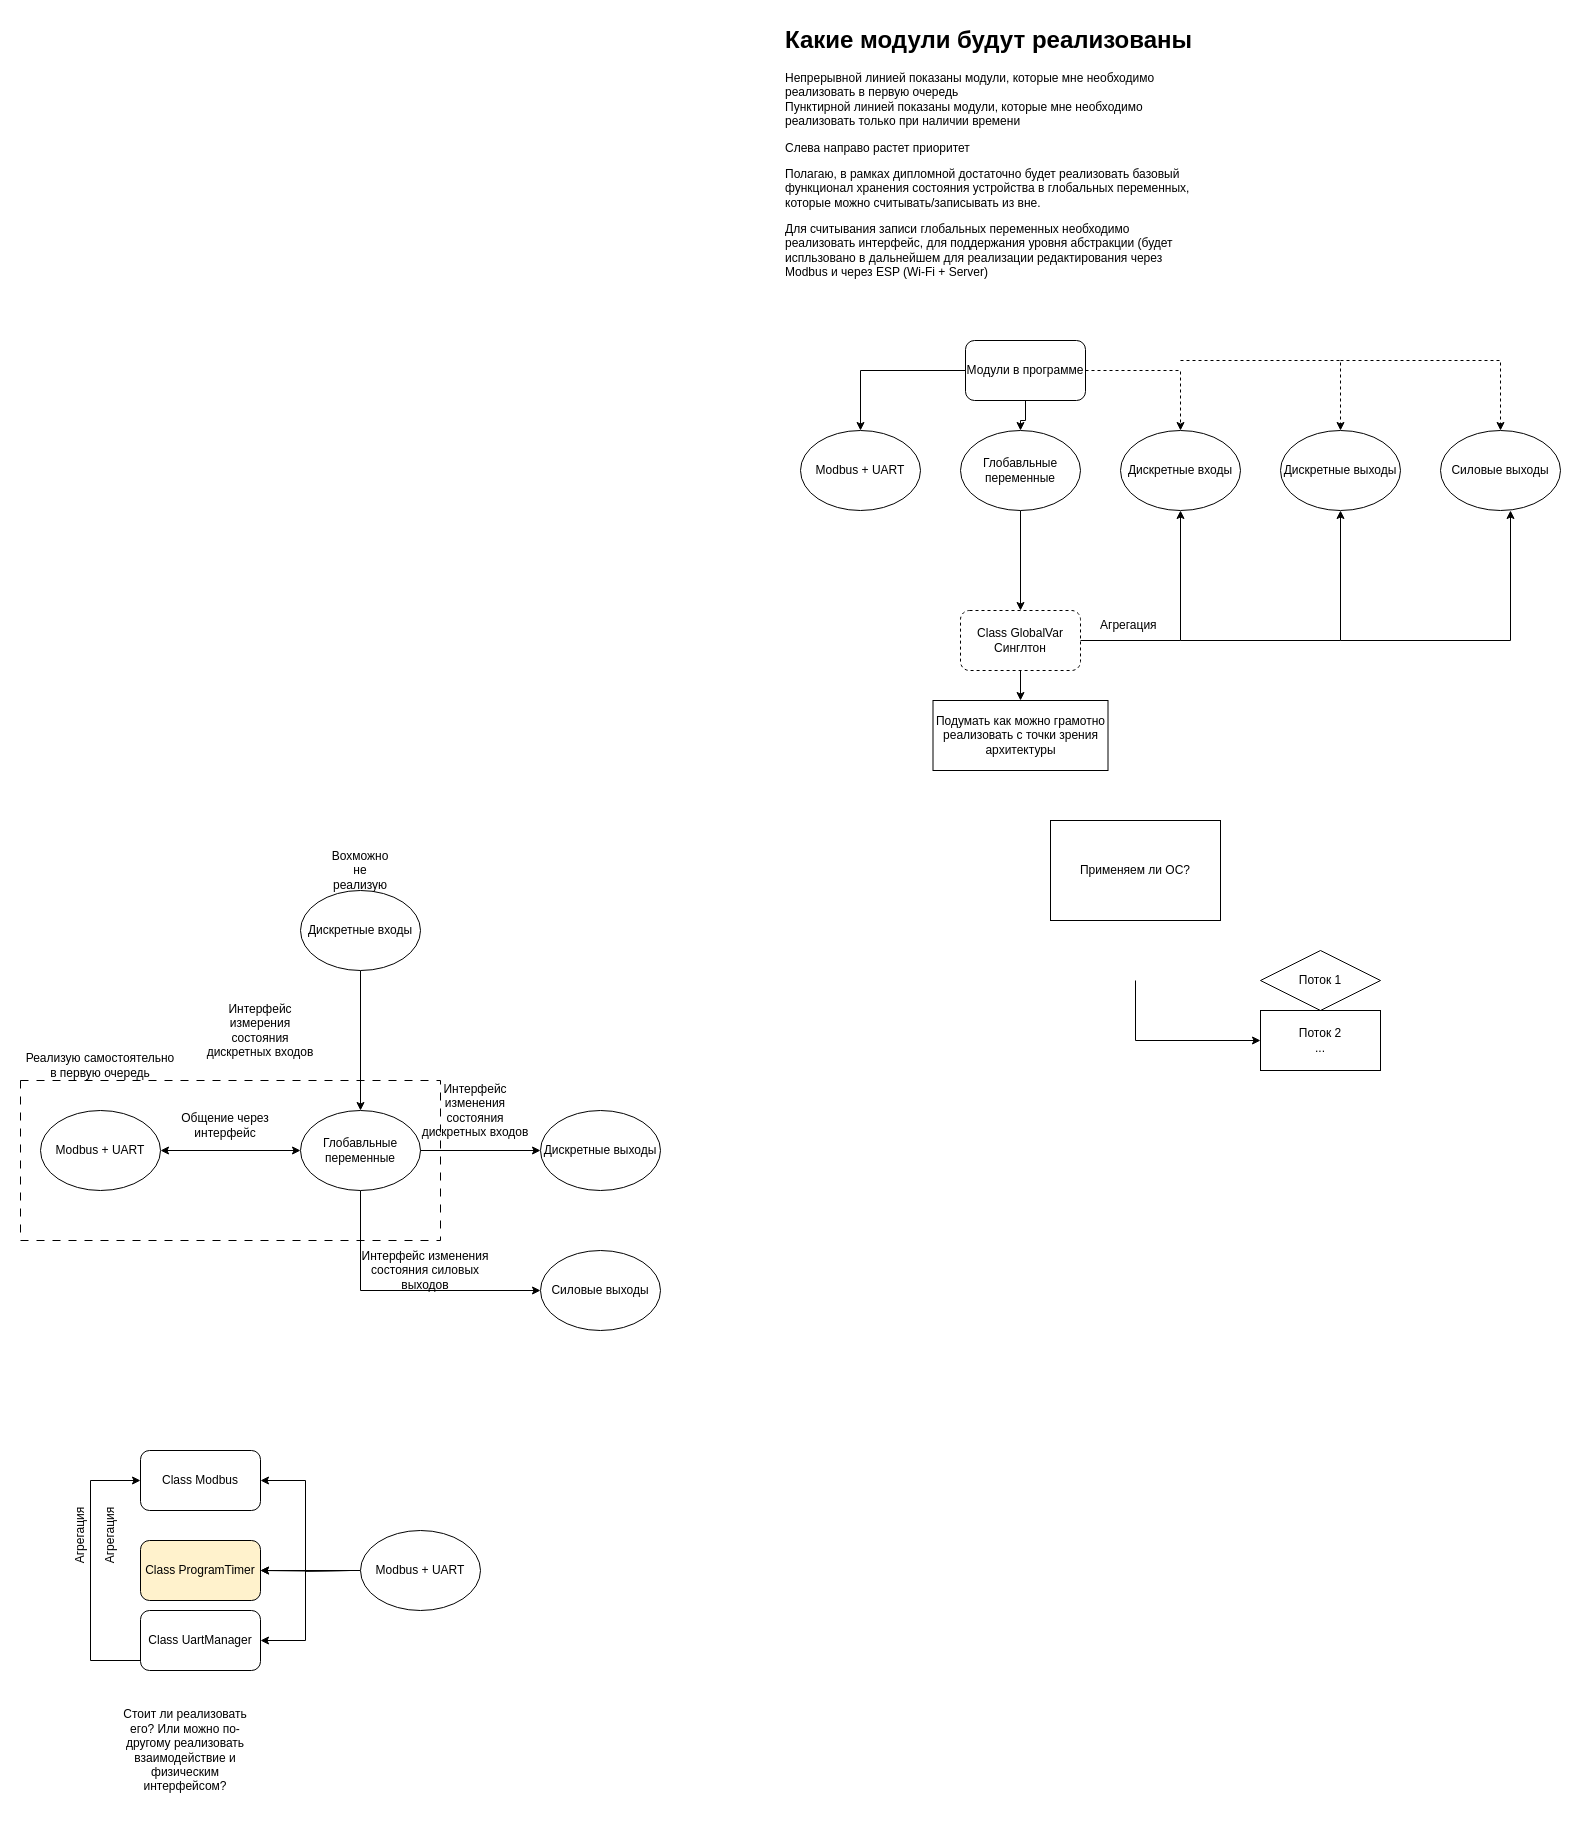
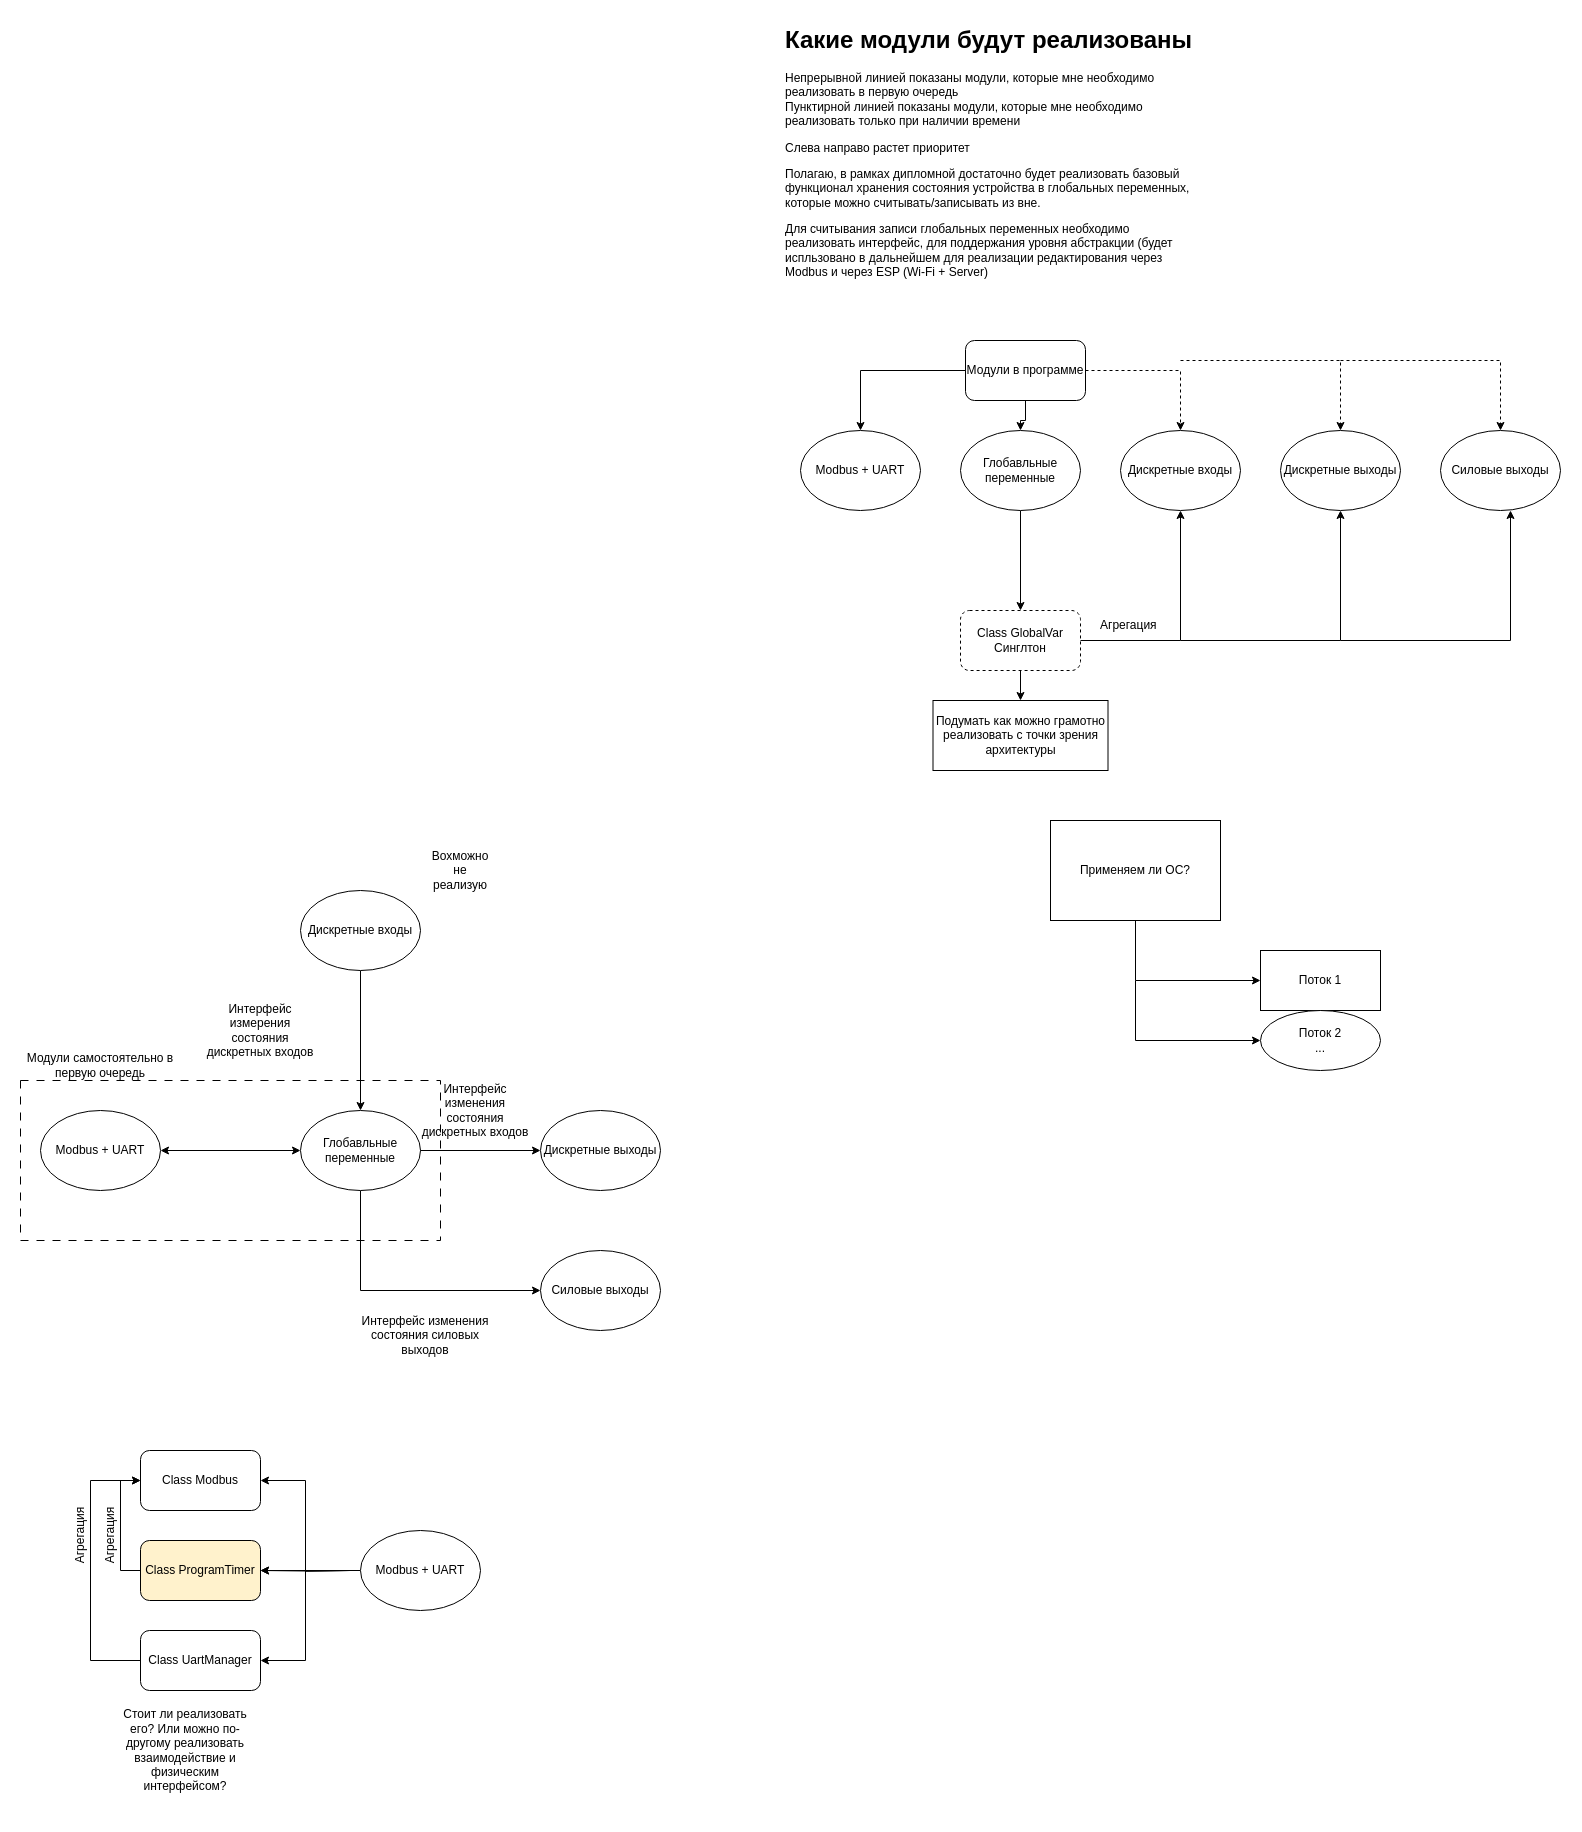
(361, 871) -> (461, 871)
none -> (1165, 981)
(1321, 981) -> (1321, 981)
(1321, 1041) -> (1321, 1041)
(101, 1066) -> (101, 1066)
(226, 1126) -> none
(426, 1271) -> (426, 1336)
none -> (121, 1537)
(201, 1641) -> (201, 1661)
